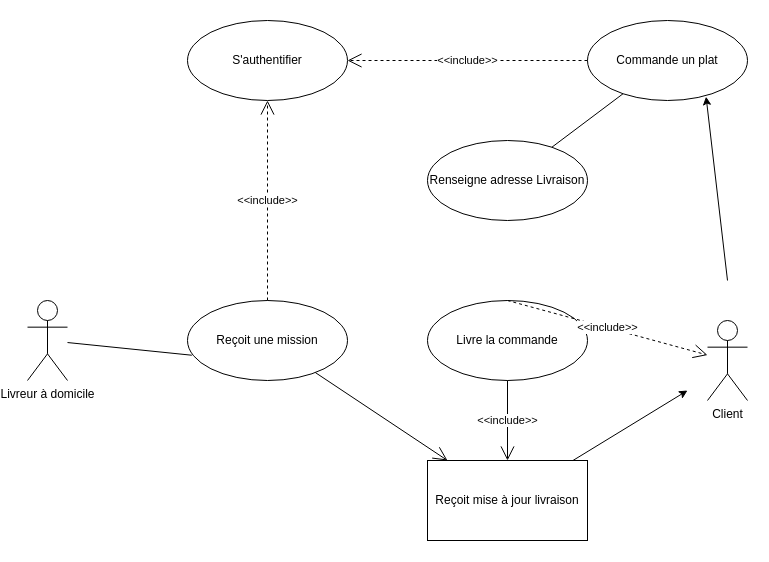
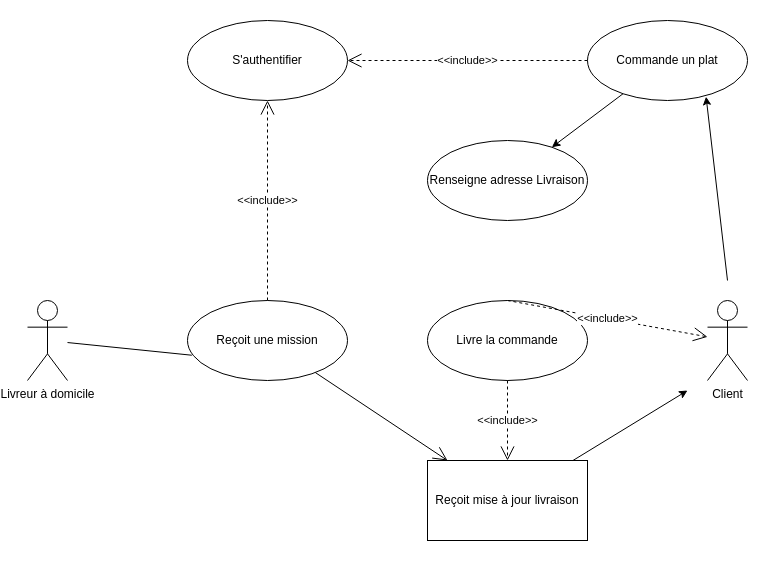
(556, 144) -> (559, 142)
(728, 361) -> (728, 341)
(508, 398) -> (508, 398)
